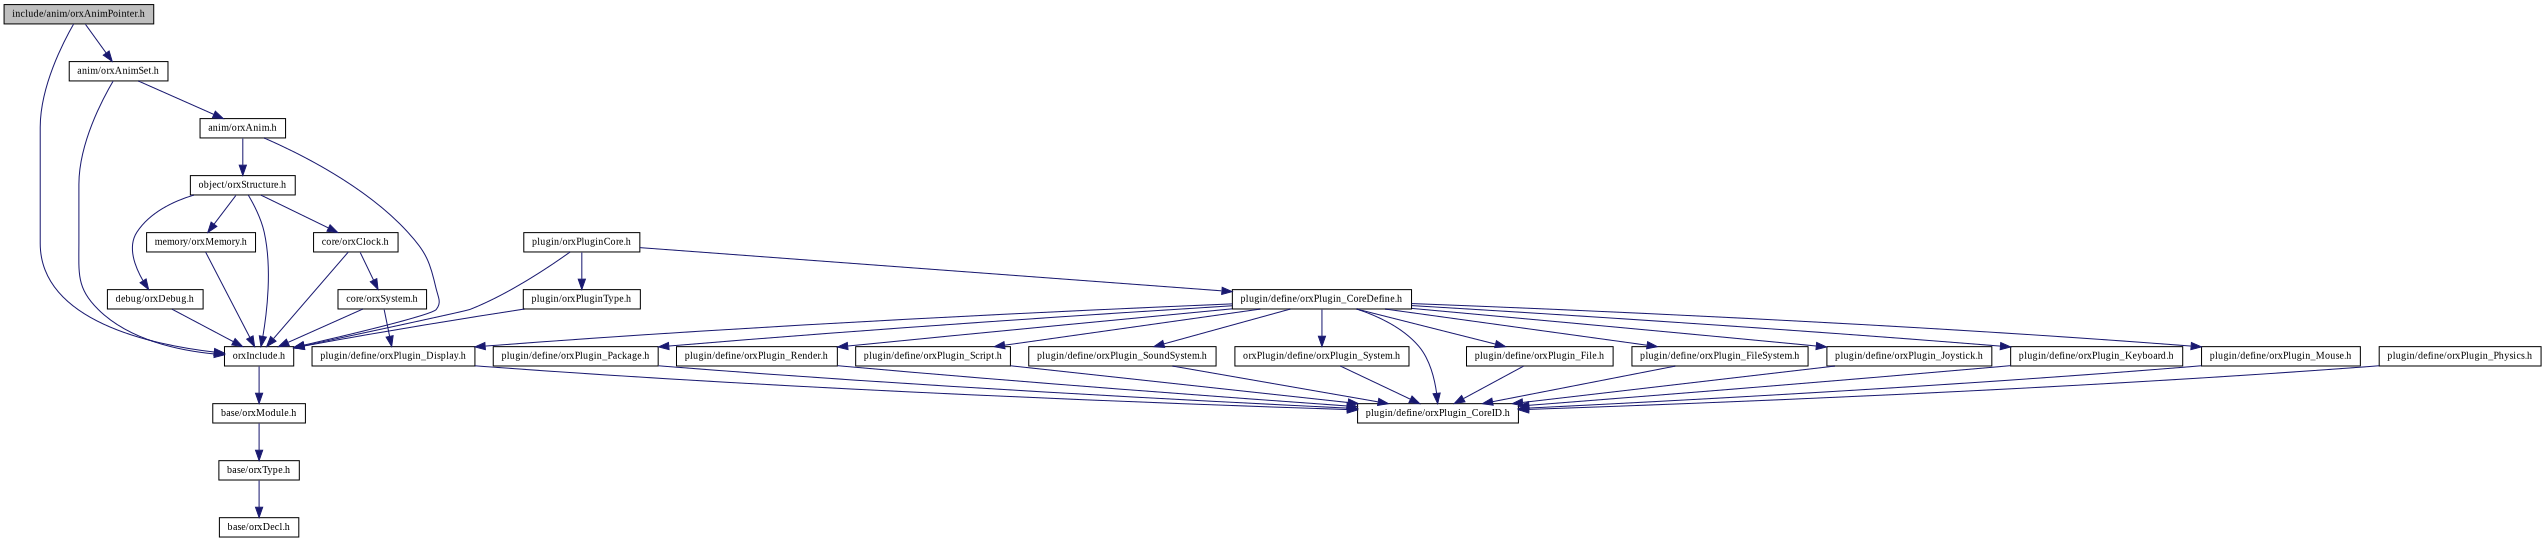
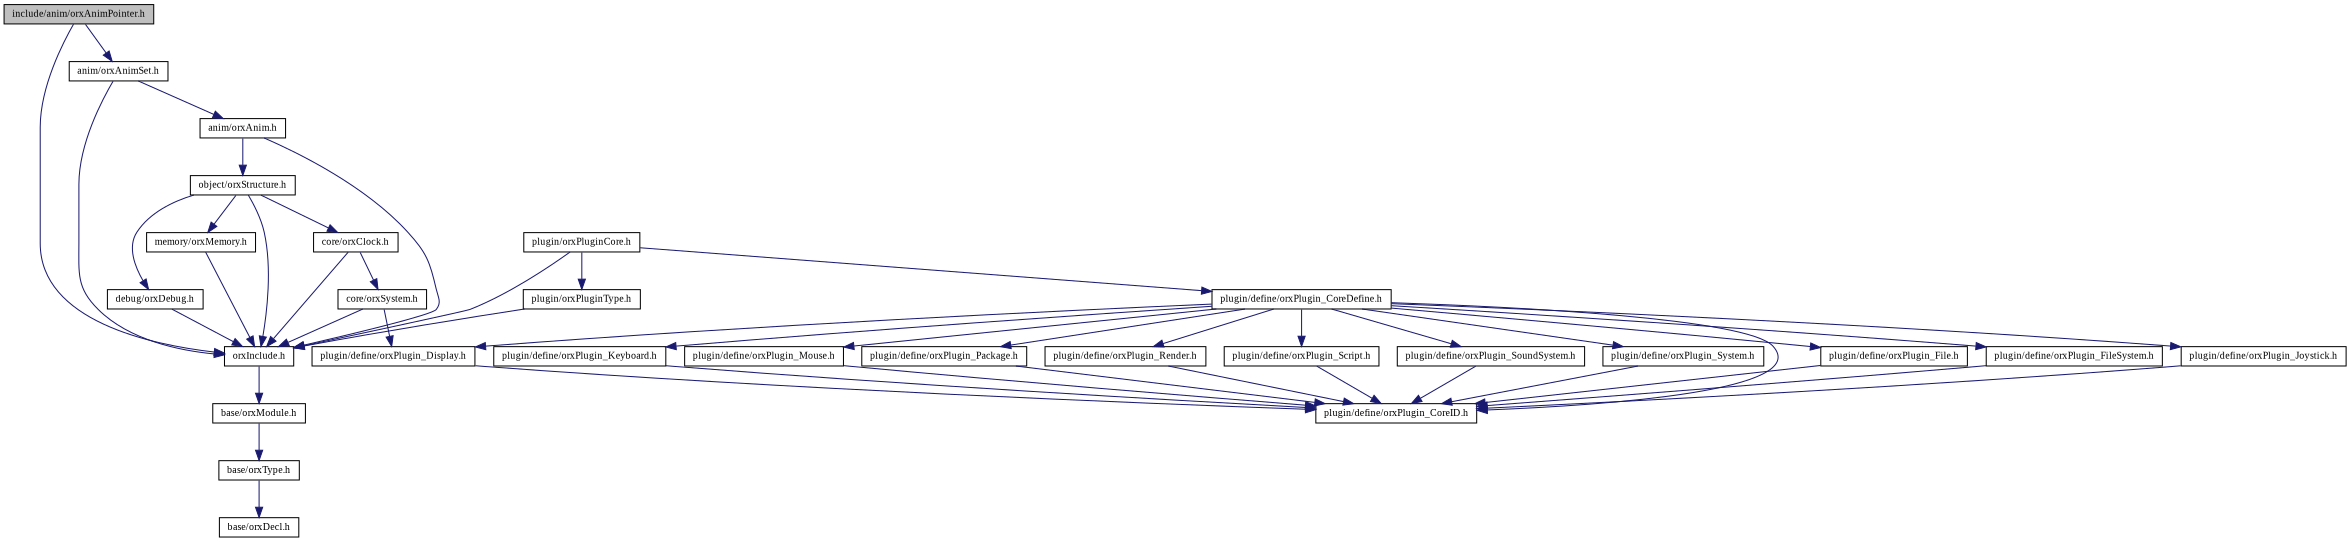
(1322, 356) -> (1683, 356)
(2460, 356) -> none
